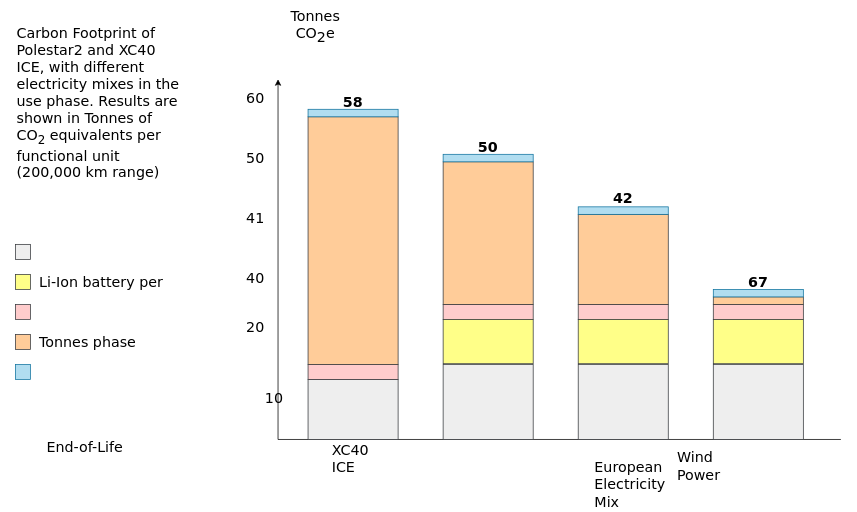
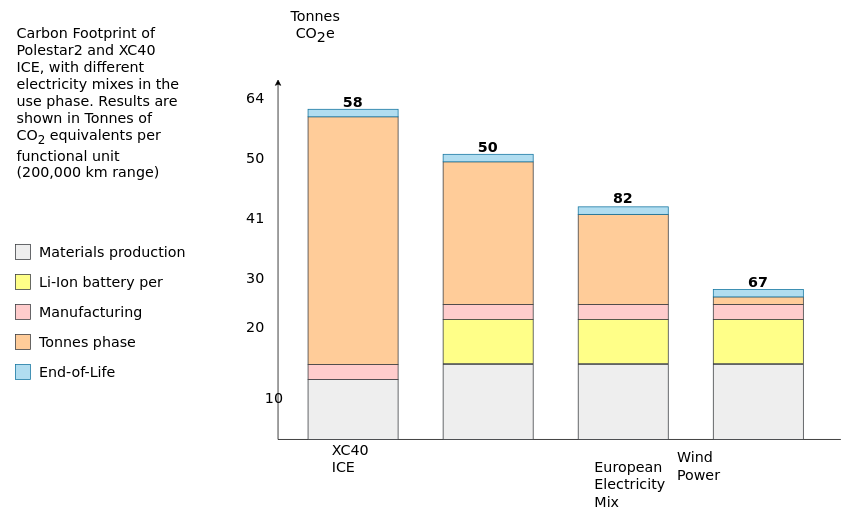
(255, 98) -> (255, 98)
(623, 198) -> (623, 198)
none -> (128, 252)
(255, 278) -> (255, 278)
none -> (124, 312)
(135, 447) -> (128, 372)
